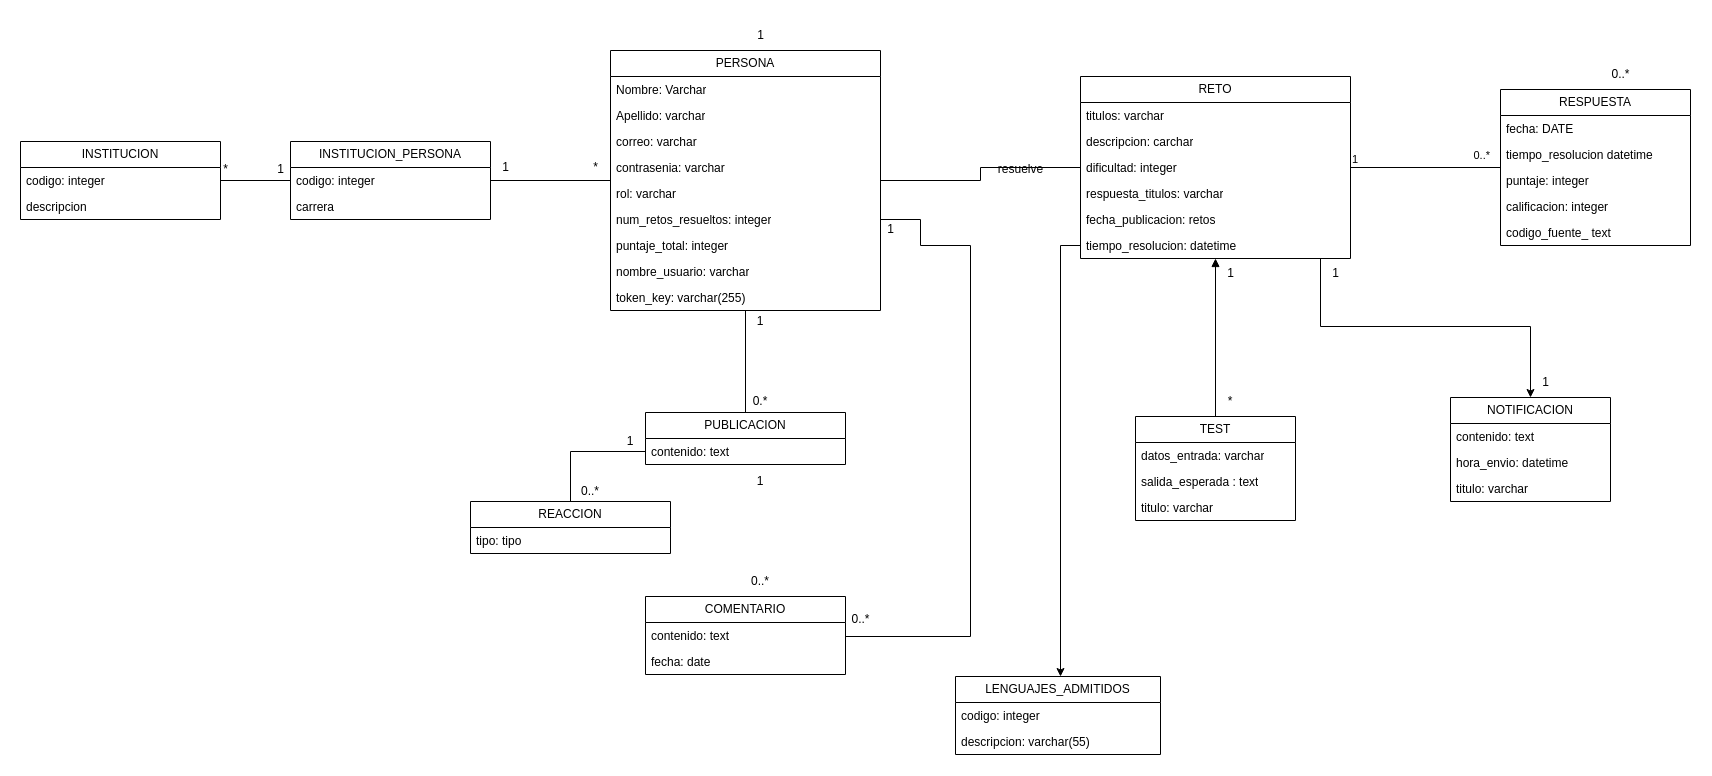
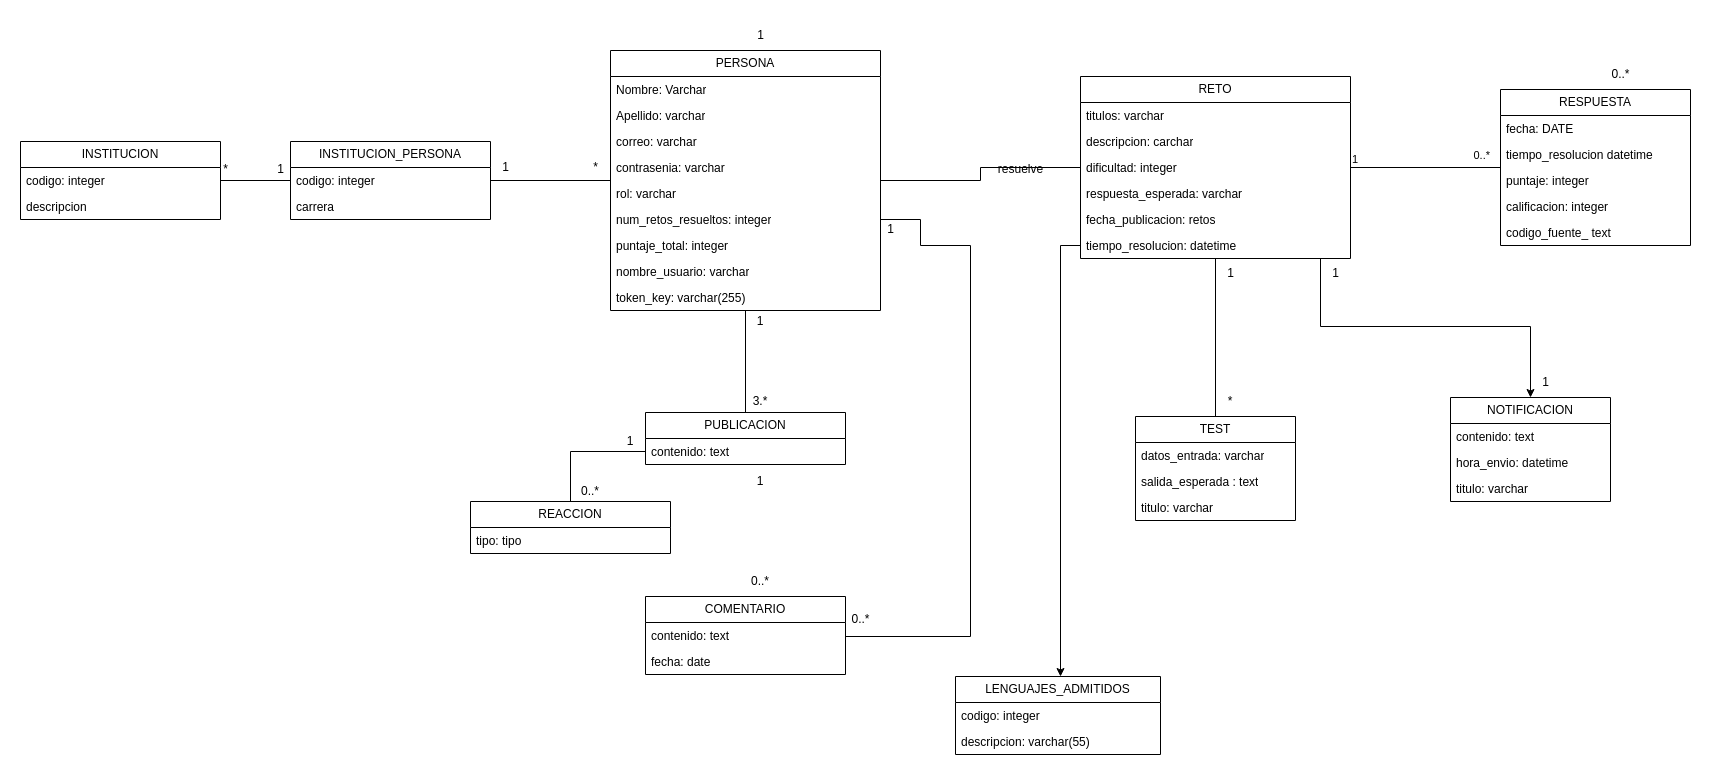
(1168, 195) -> (1174, 195)
(1216, 268) -> (1216, 265)
(761, 402) -> (761, 402)
